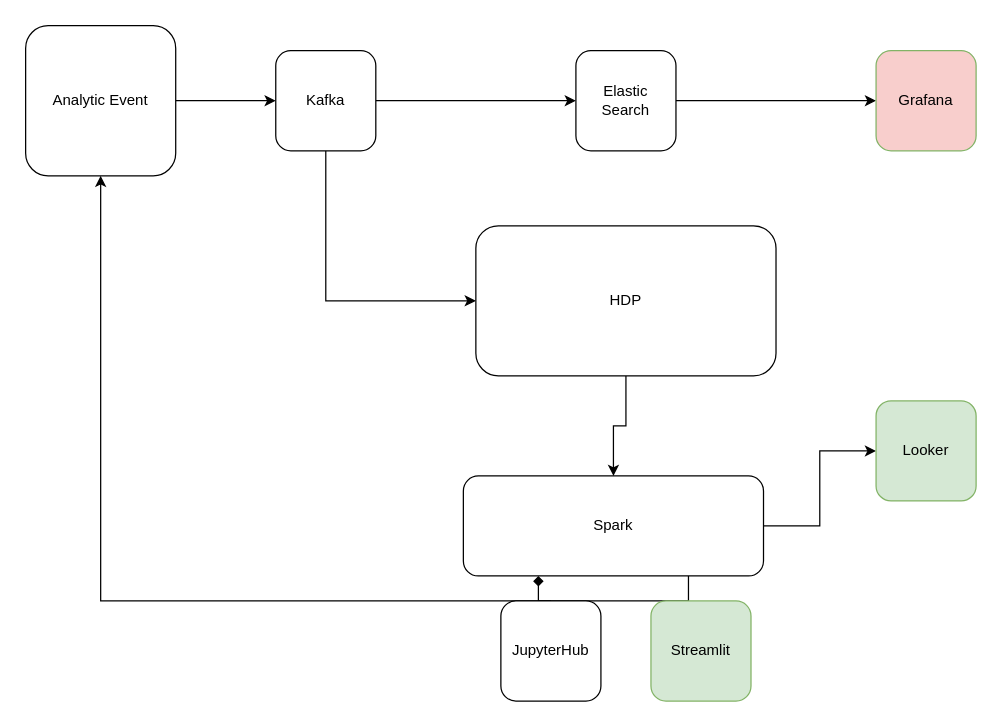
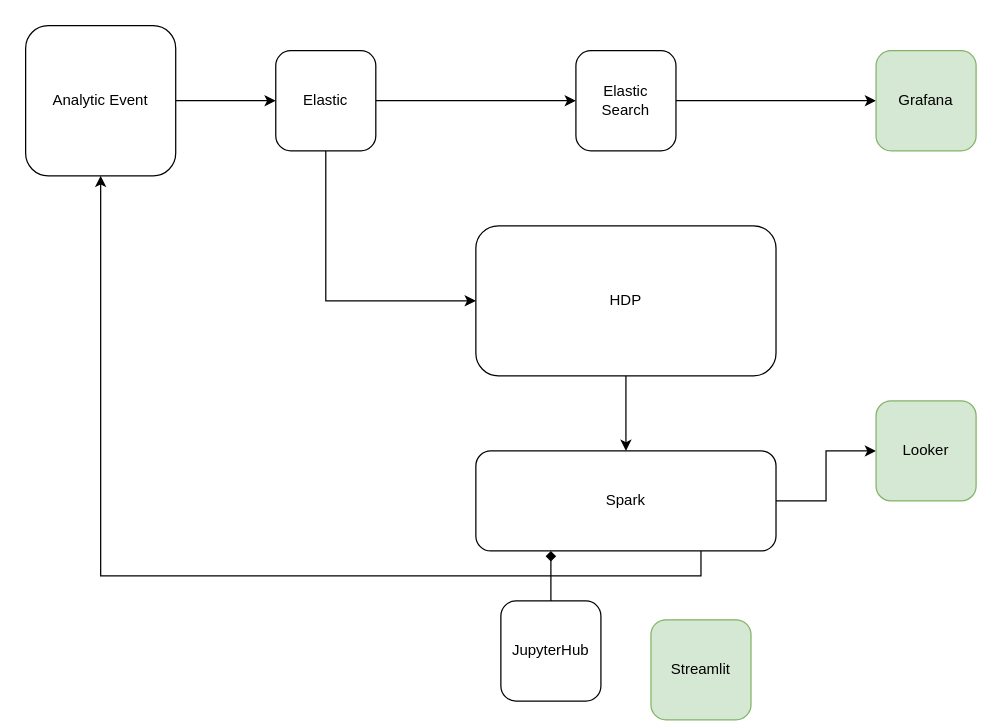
(326, 101) -> (326, 101)
(926, 101) -> (926, 101)
(613, 526) -> (626, 501)
(701, 651) -> (701, 669)
